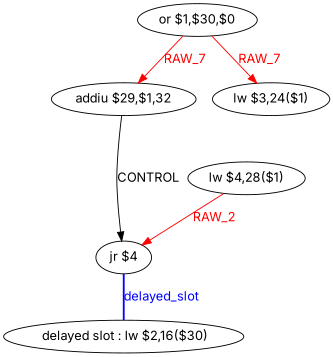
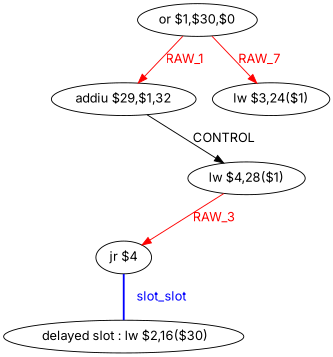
(185, 60) -> (185, 60)
(117, 174) -> (181, 136)
(214, 218) -> (214, 218)
(161, 297) -> (161, 297)
